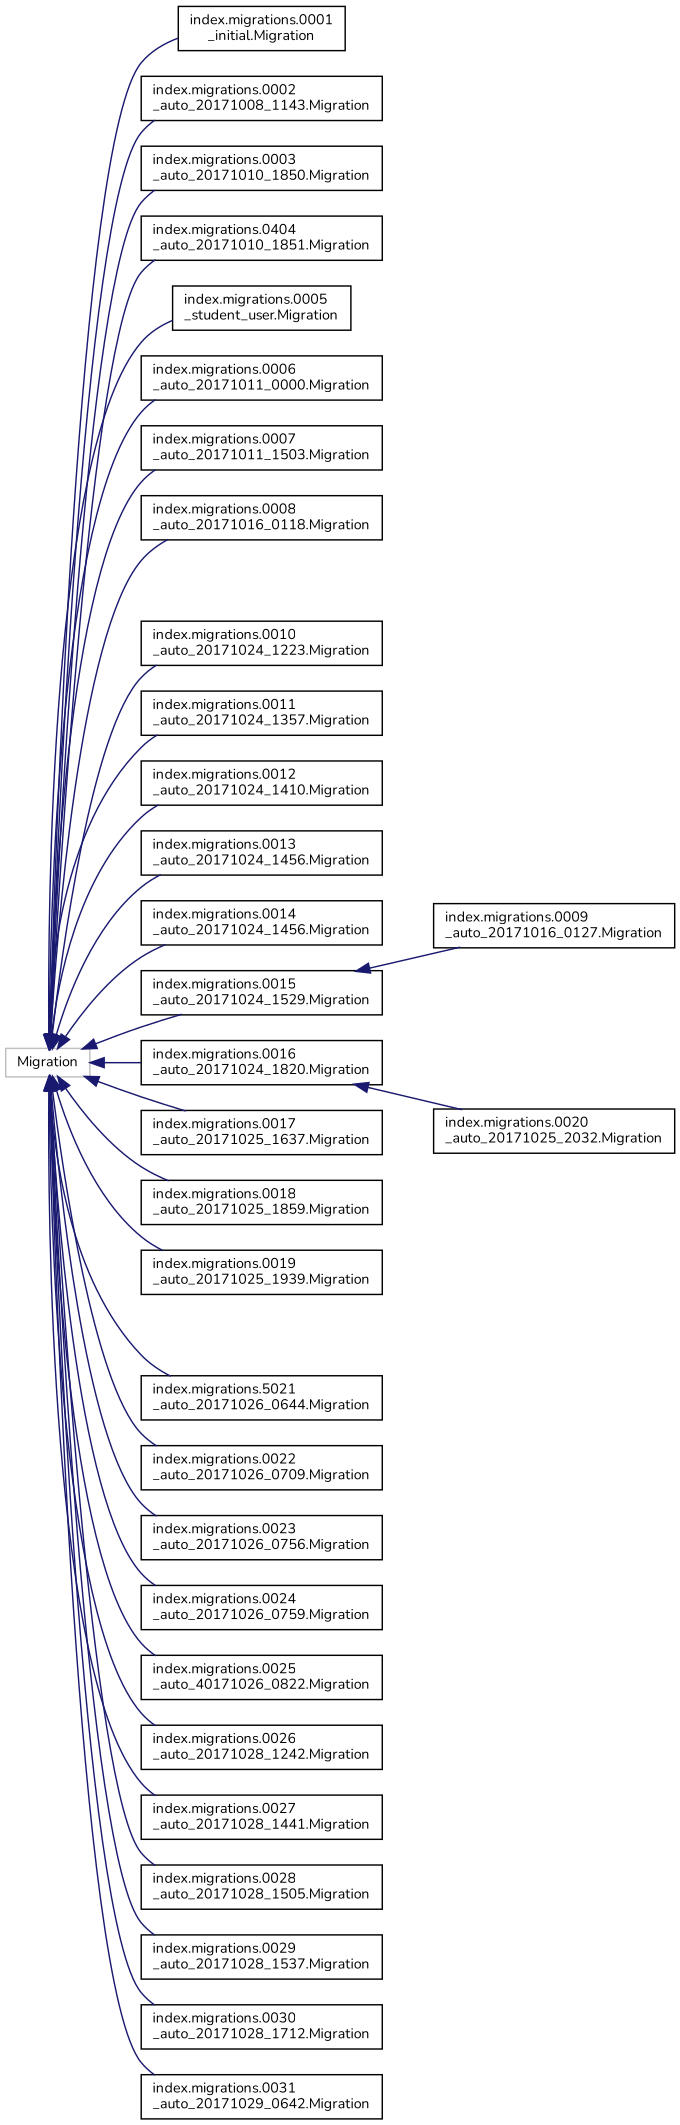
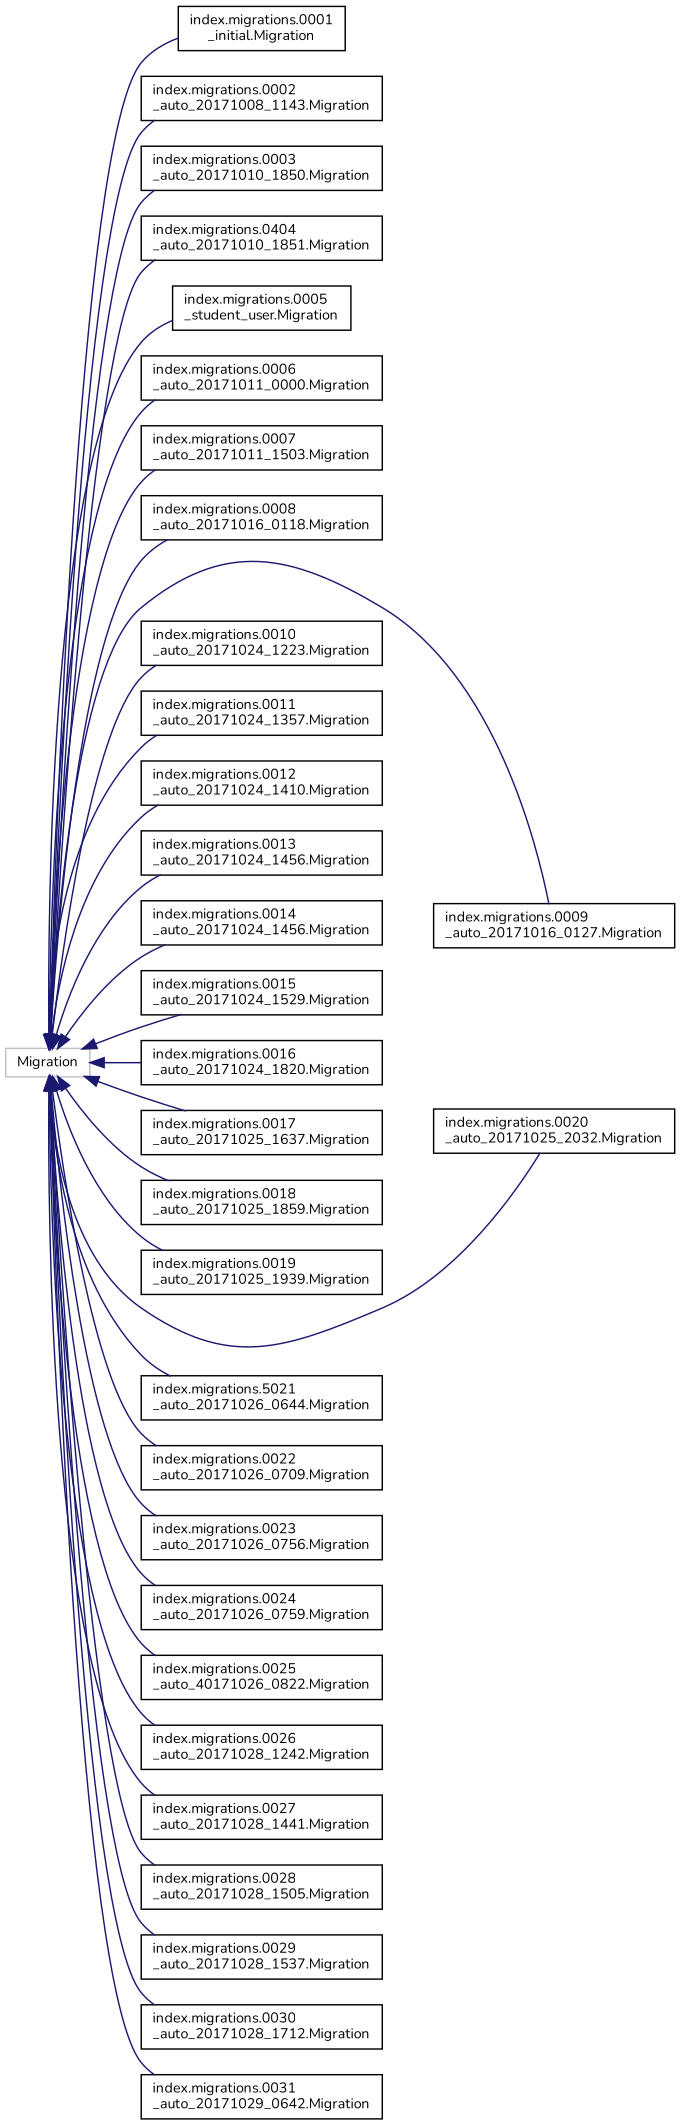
(415, 958) -> (215, 567)
(415, 1099) -> (252, 1346)
